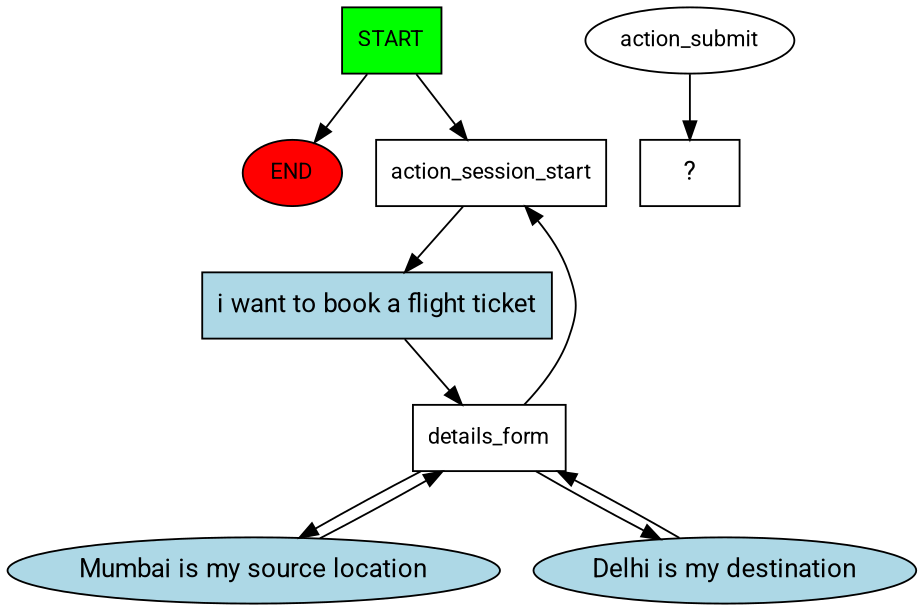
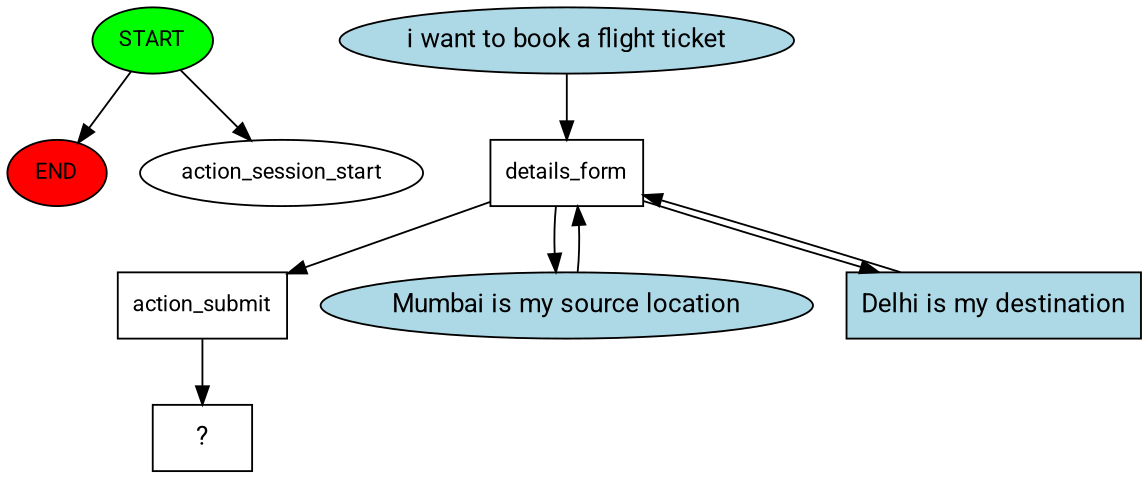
(392, 40) -> (153, 40)
(690, 40) -> (202, 305)
(491, 173) -> (282, 173)
(440, 232) -> none
(377, 305) -> (567, 40)
(575, 315) -> (398, 235)
(725, 570) -> (994, 305)
